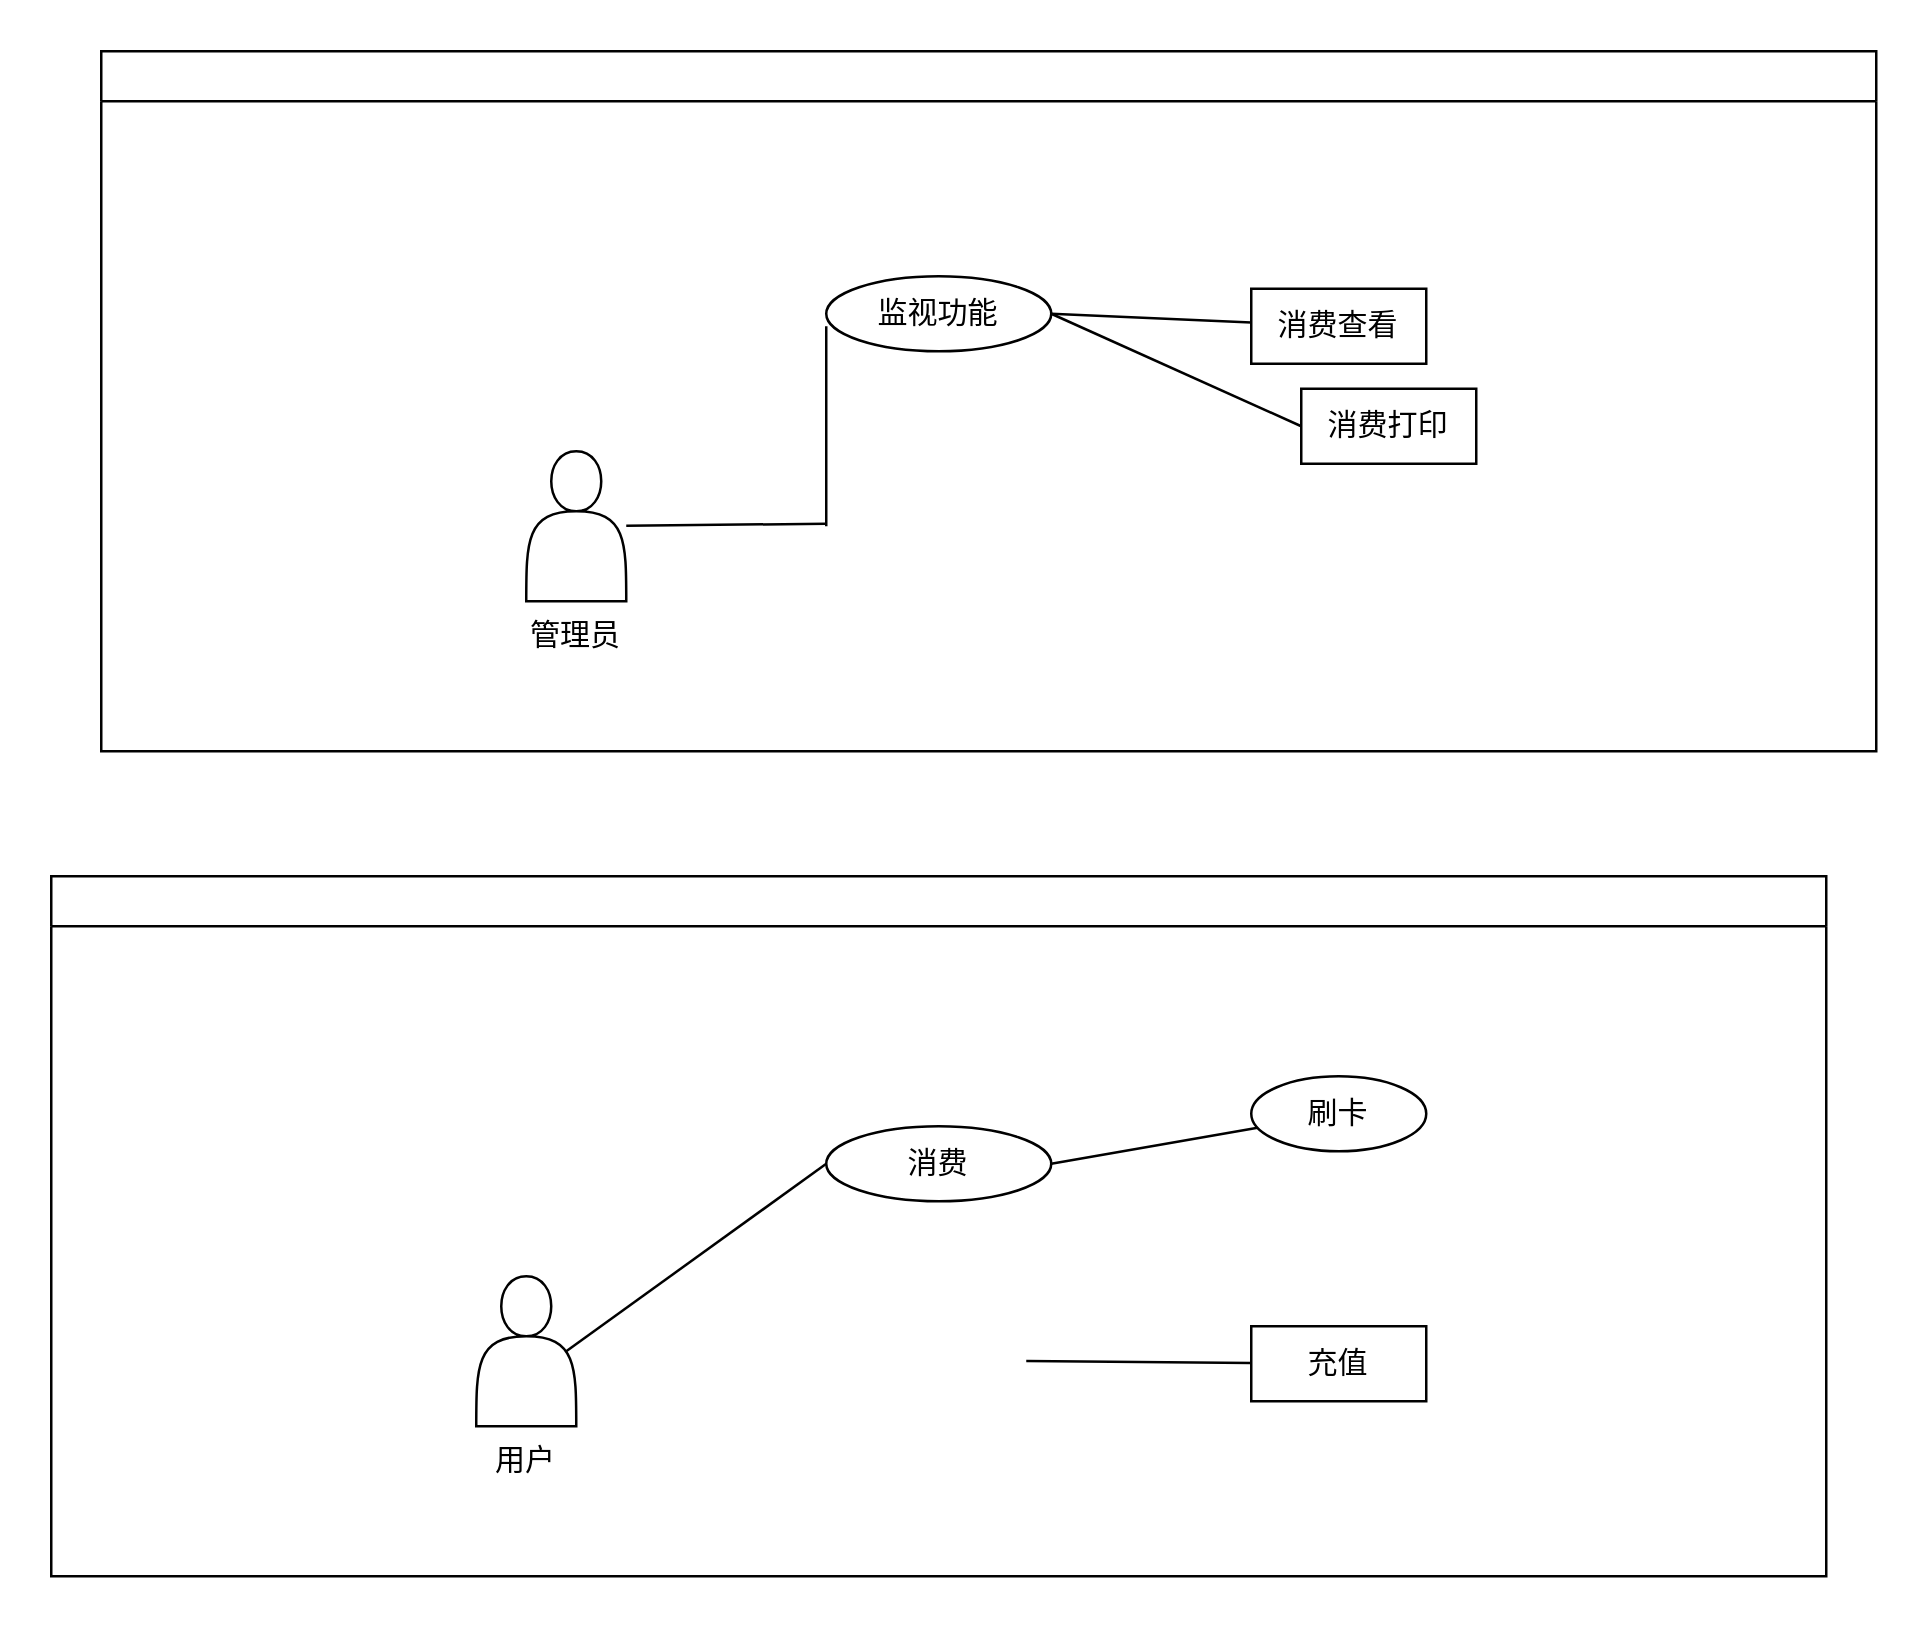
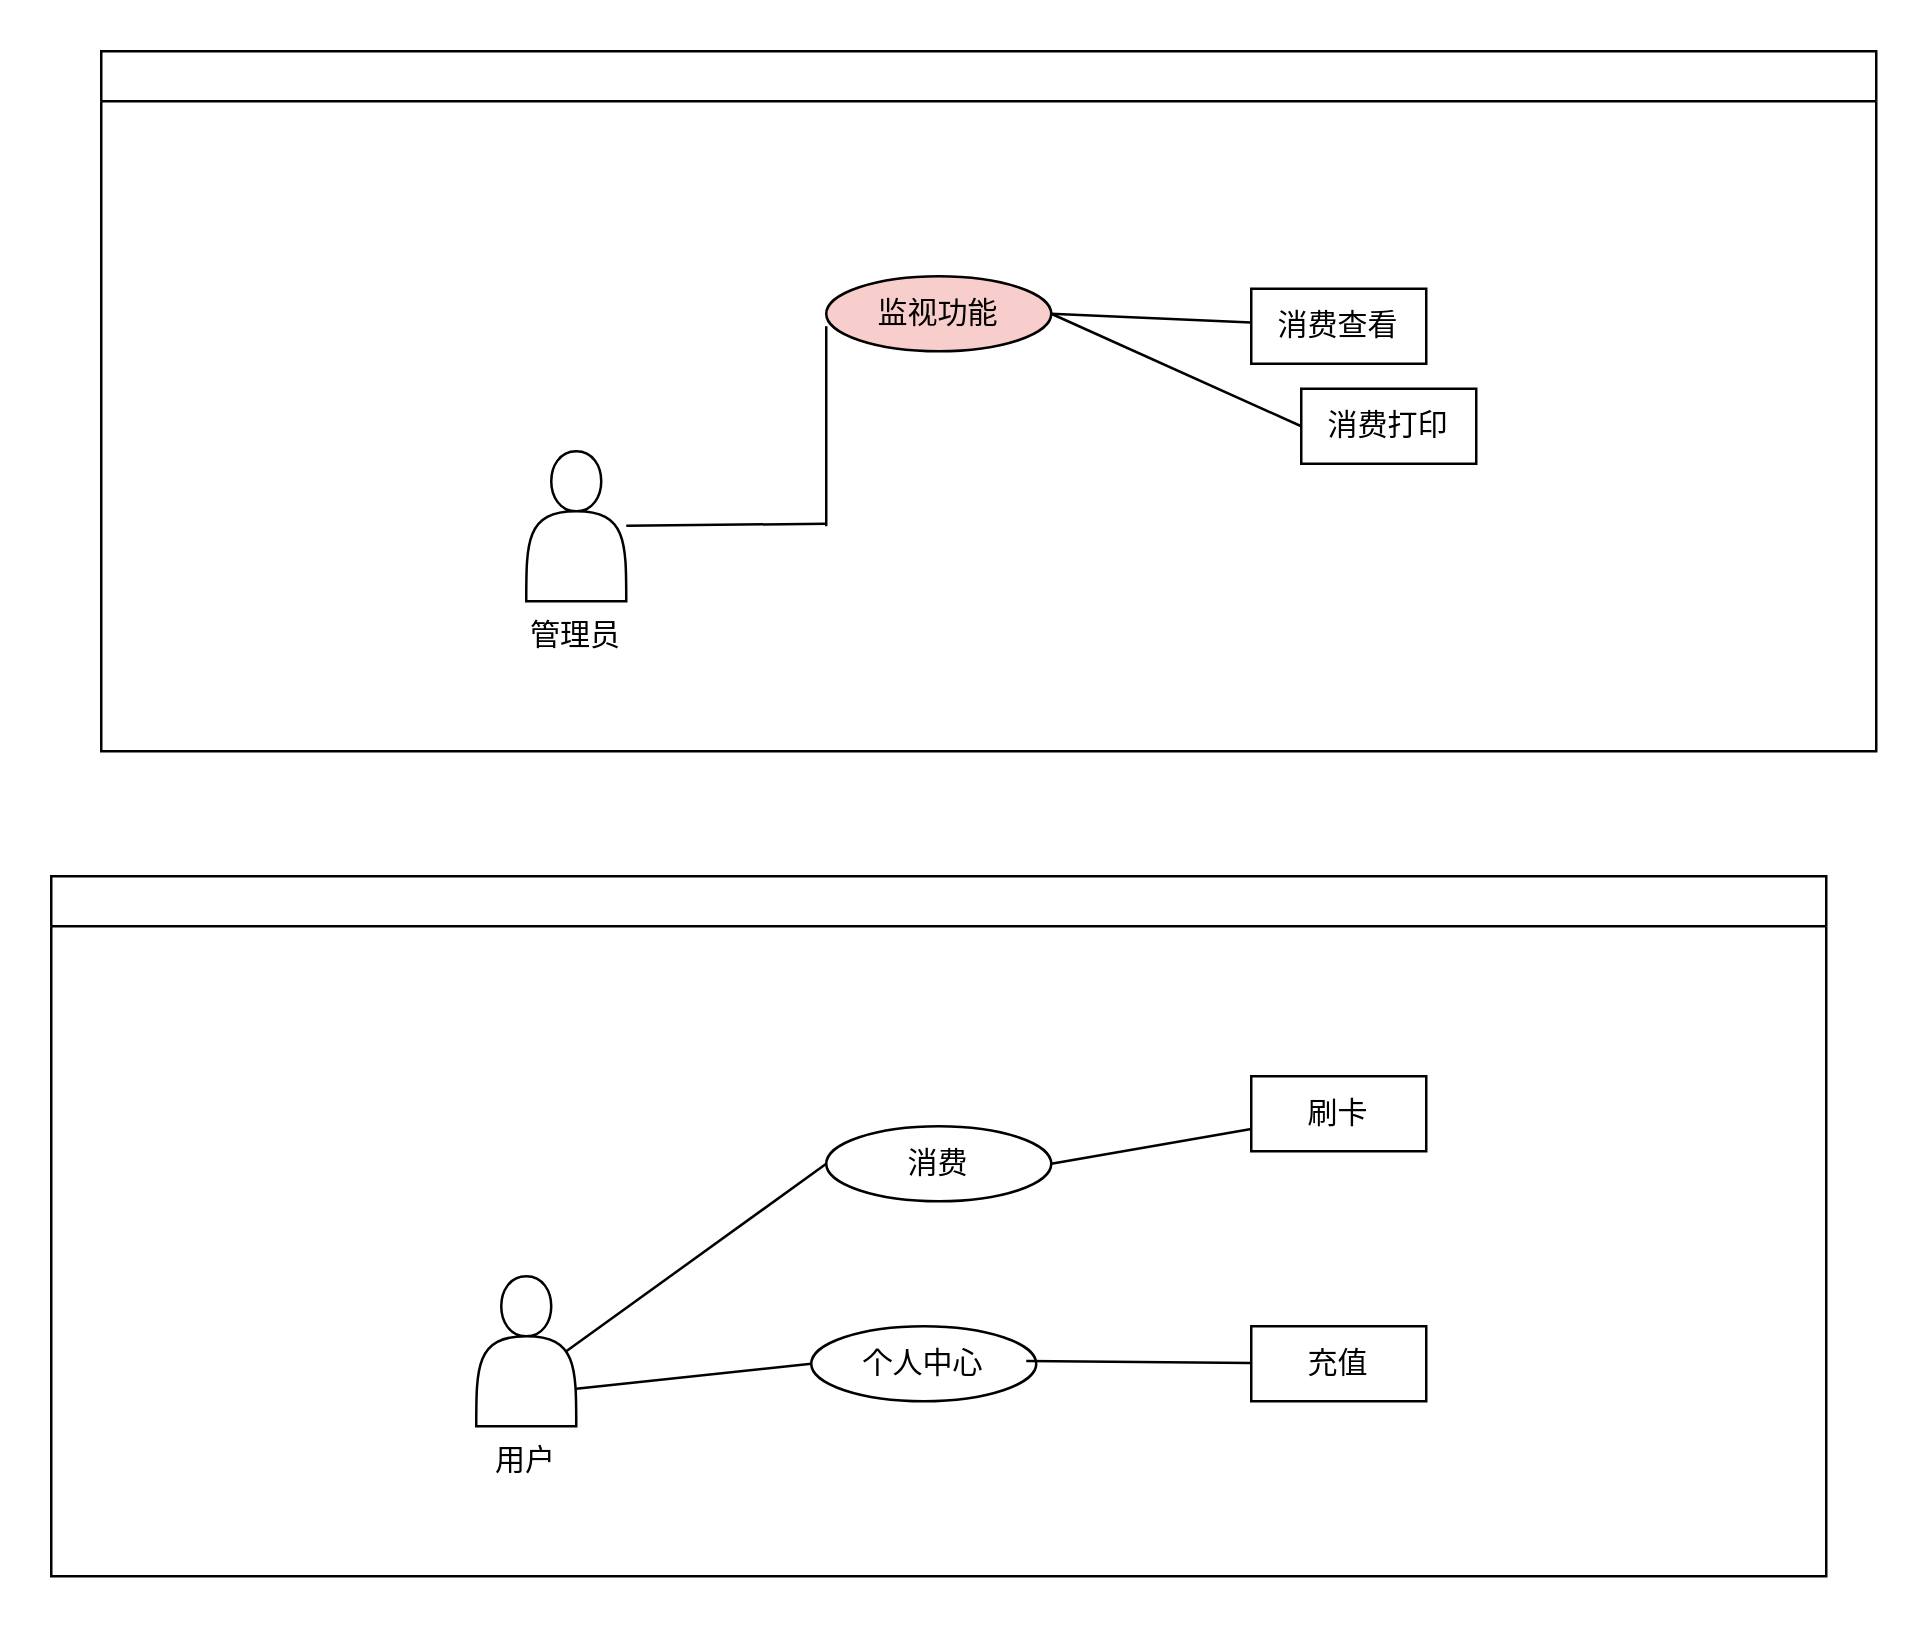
(939, 314) -> (939, 314)
(1339, 1114) -> (1339, 1114)
none -> (924, 1364)
none -> (694, 1376)
